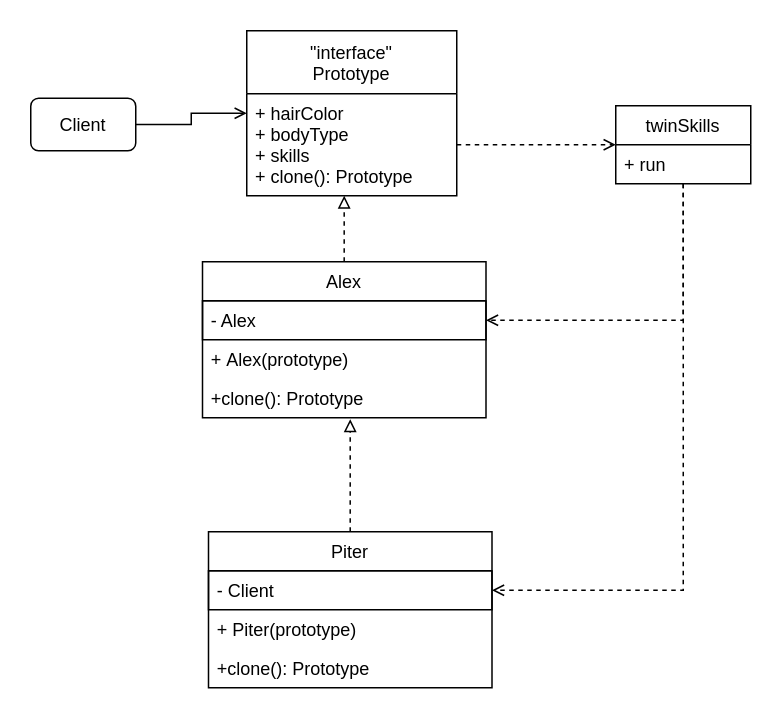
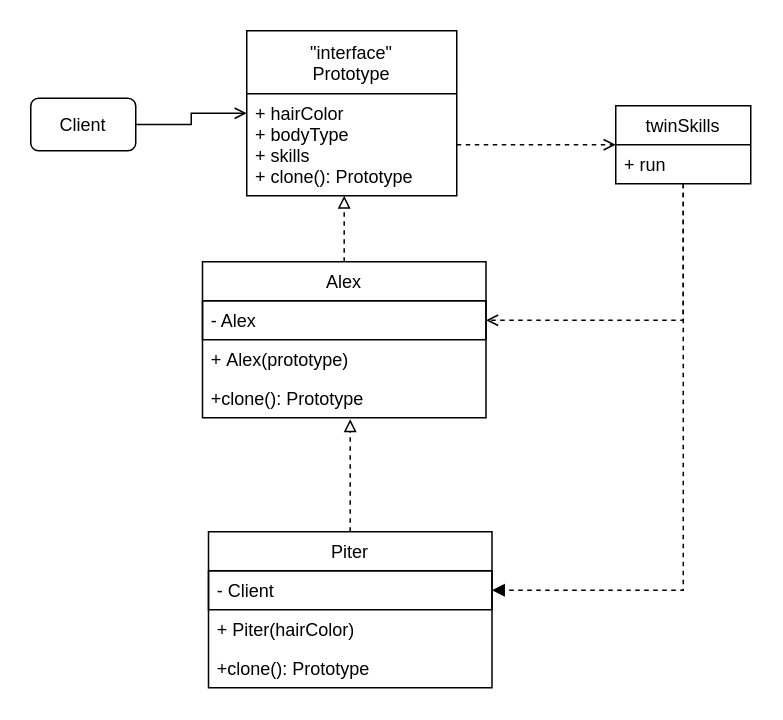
(501, 590) -> (505, 590)
(305, 630) -> (300, 630)
